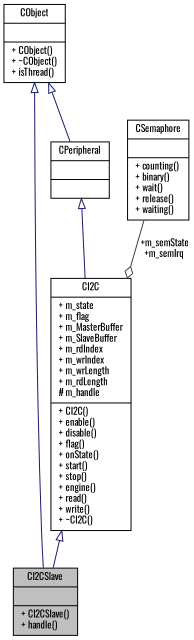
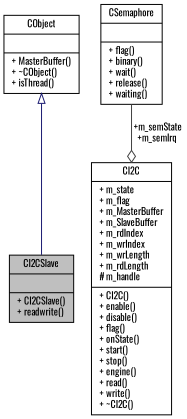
(32, 51) -> (42, 62)
(157, 167) -> (122, 51)
(80, 170) -> none
(56, 554) -> none
(40, 625) -> (41, 312)
